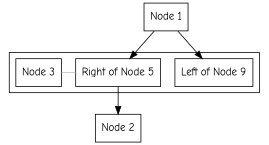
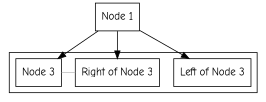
none -> (81, 43)
(118, 73) -> (117, 73)
(214, 73) -> (212, 73)
(118, 128) -> none
